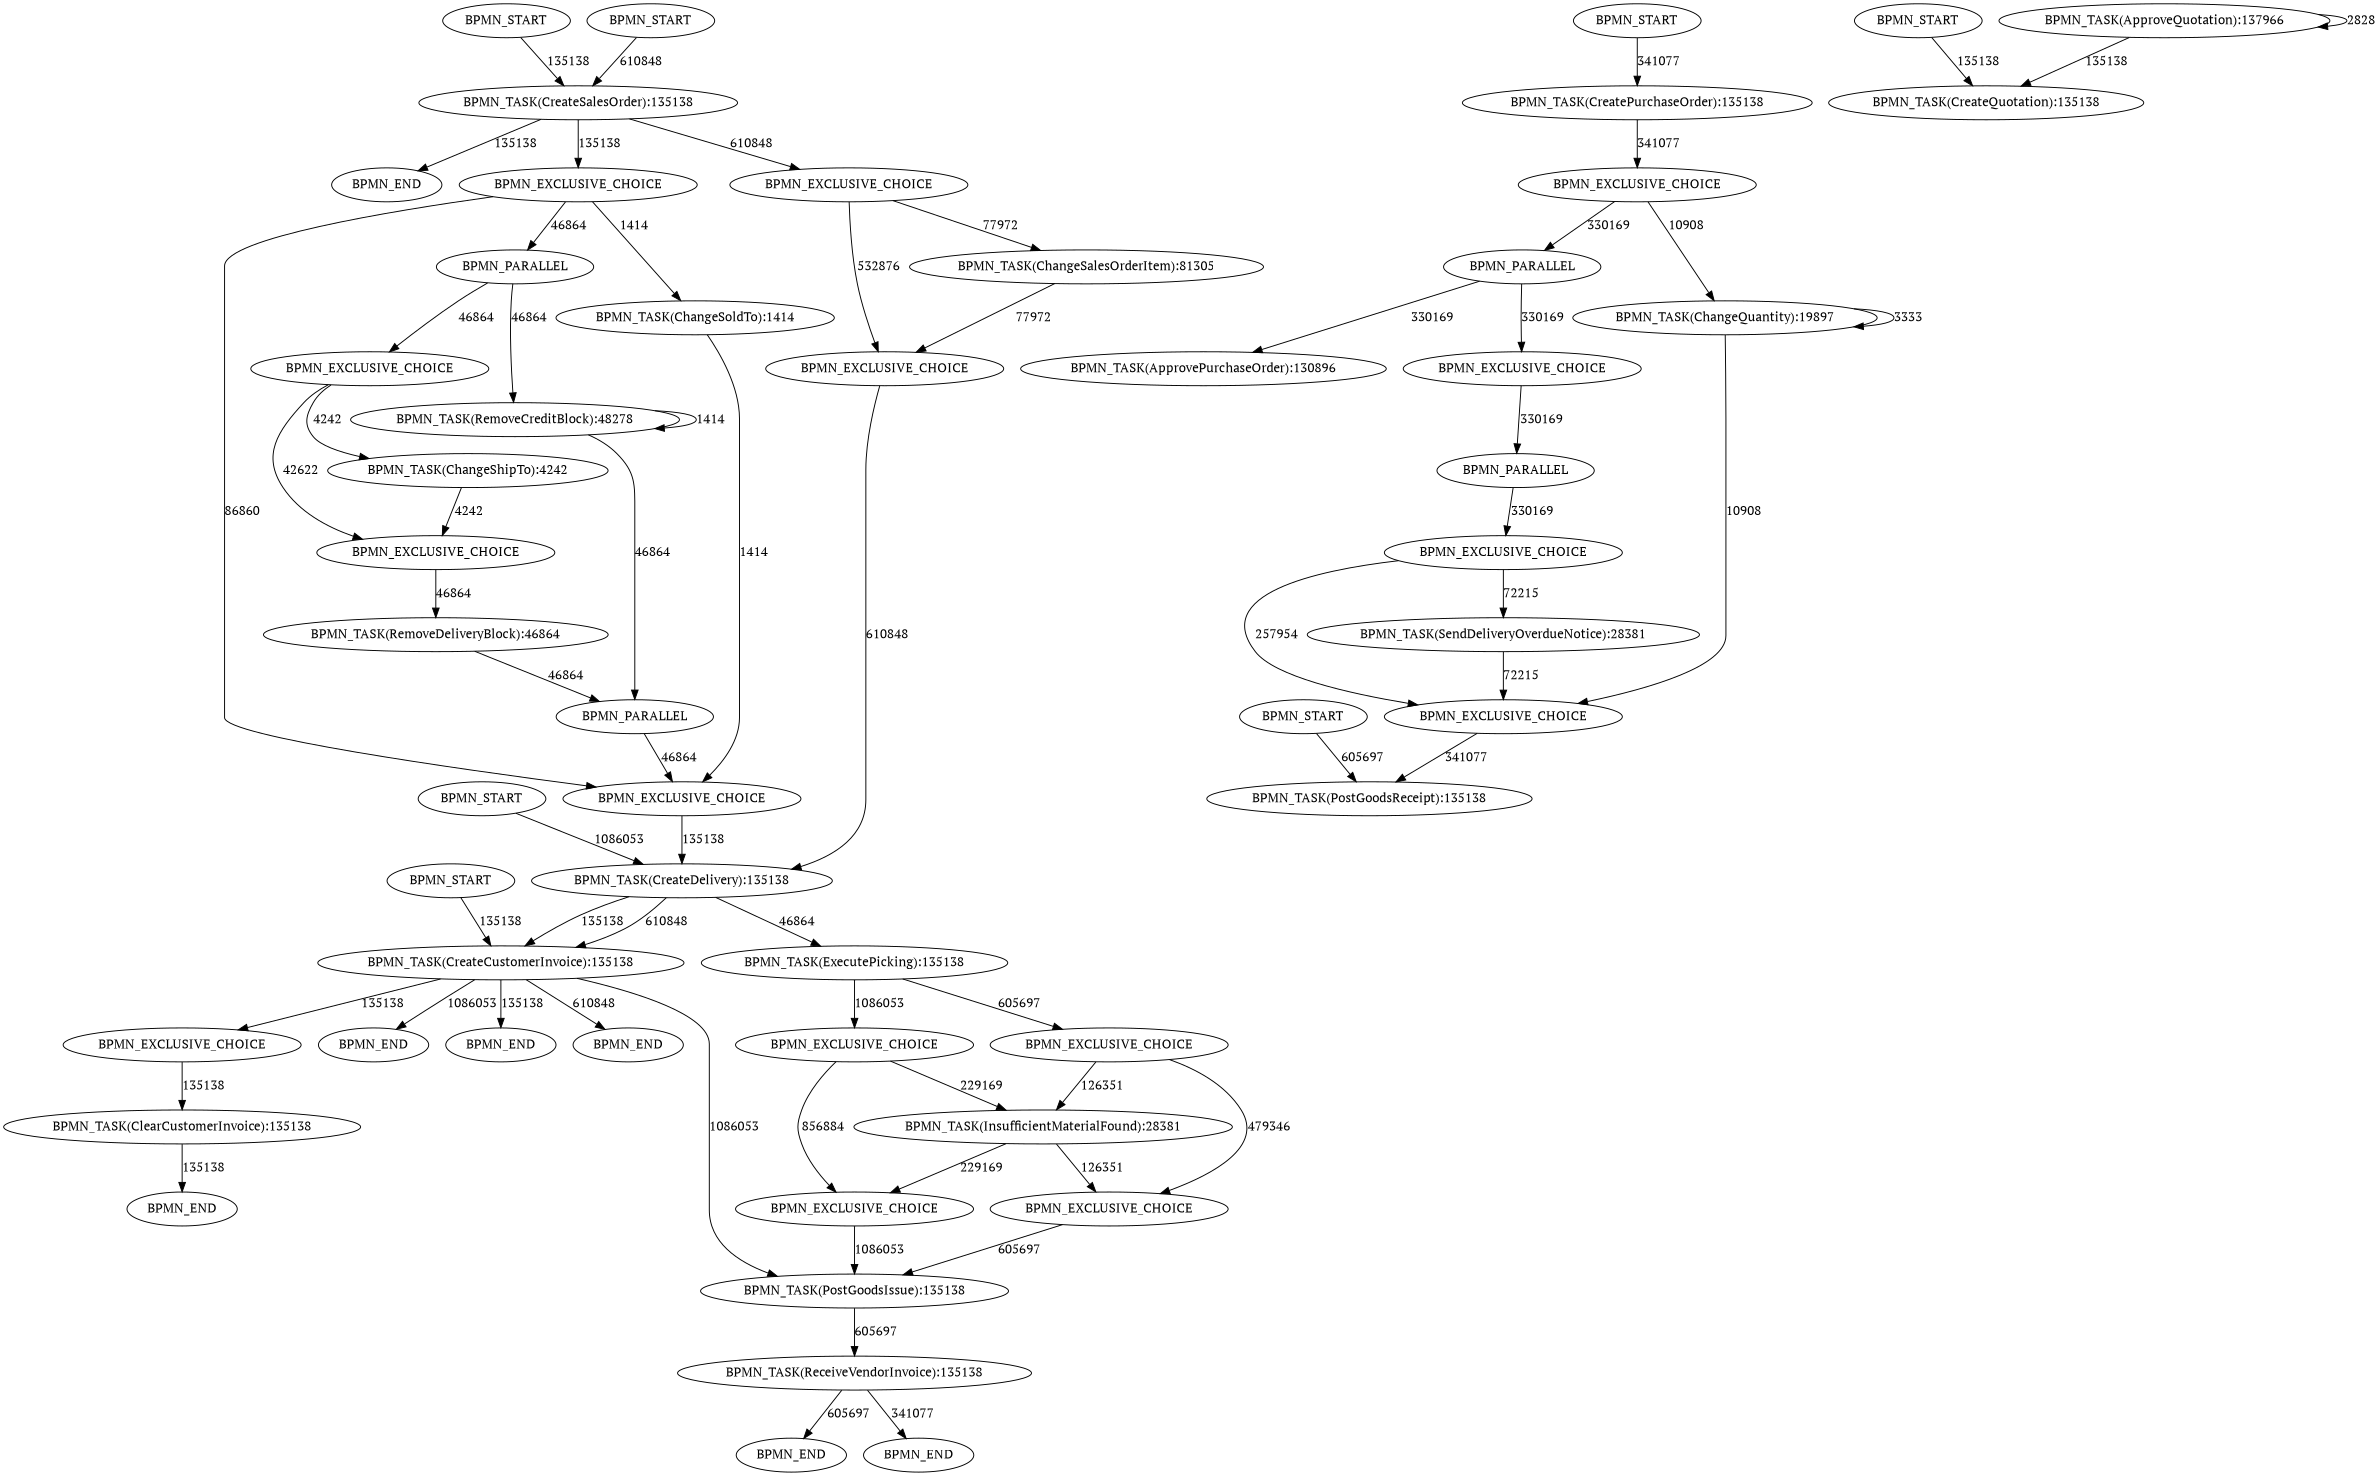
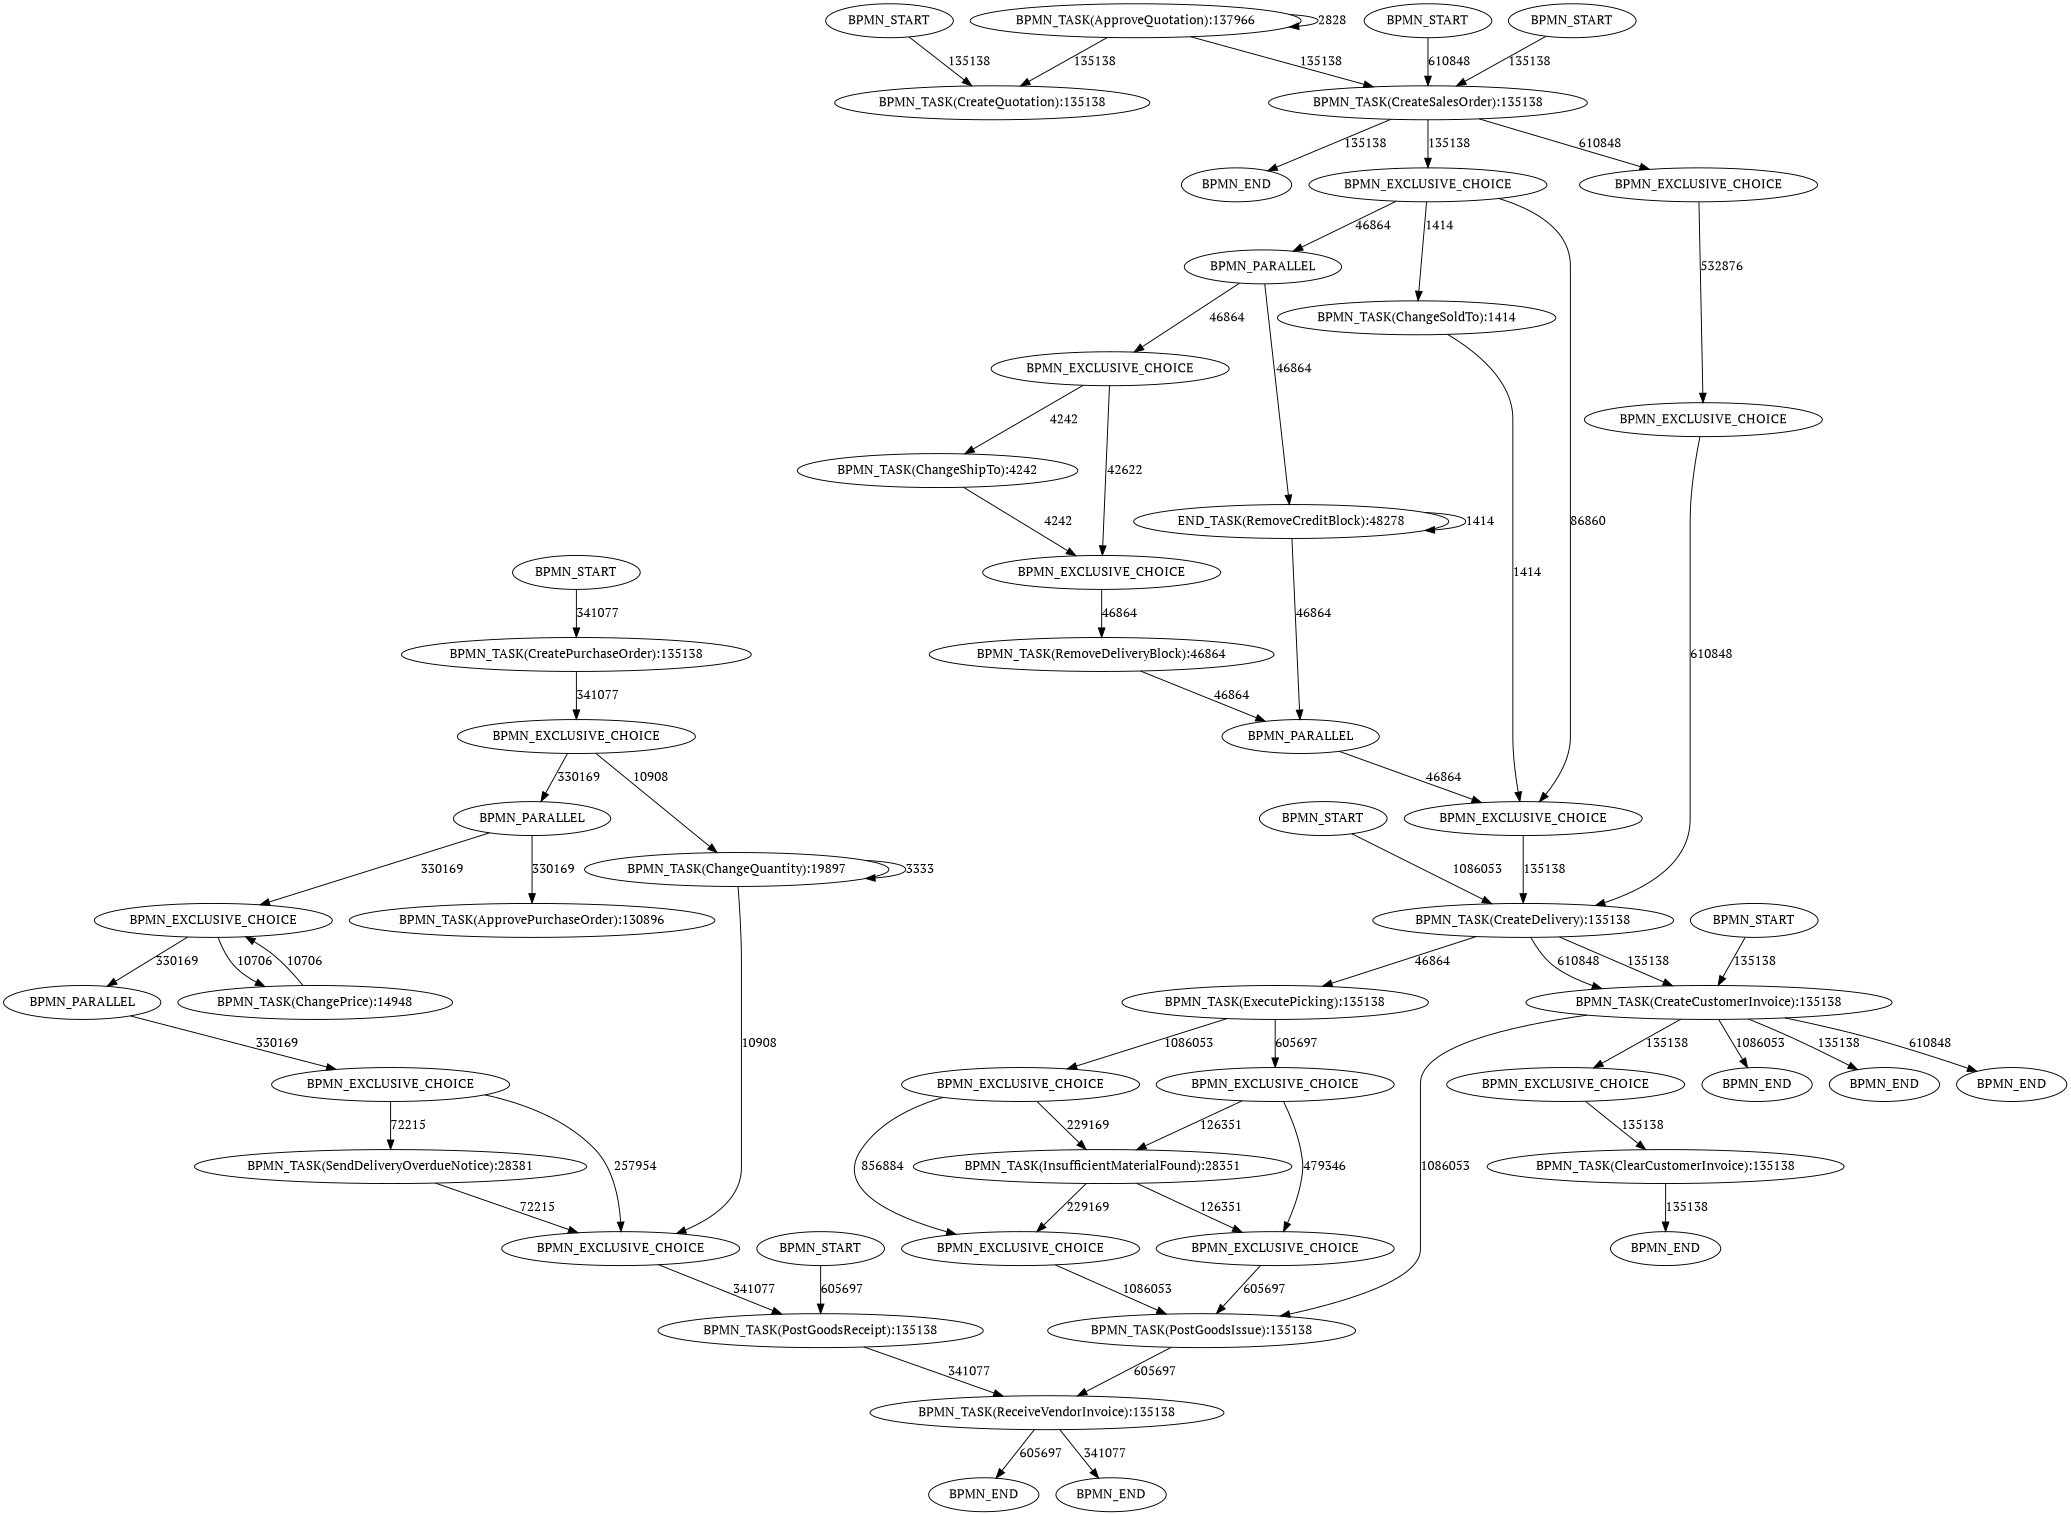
none -> (1277, 61)
(1086, 267) -> none
(515, 420) -> (1291, 522)
none -> (315, 1002)
(1043, 1127) -> (1103, 1167)
none -> (929, 1370)
